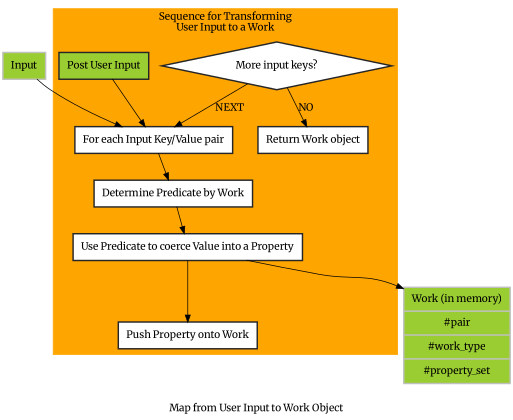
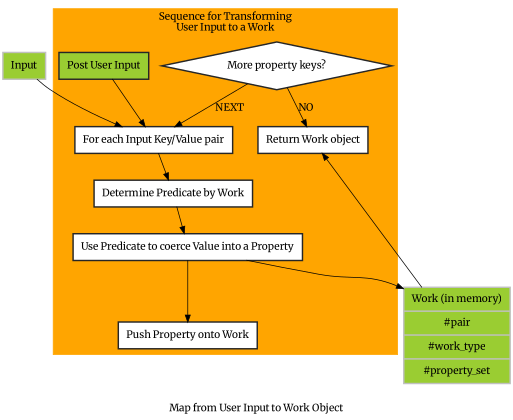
(277, 66) -> (277, 66)
none -> (374, 223)
